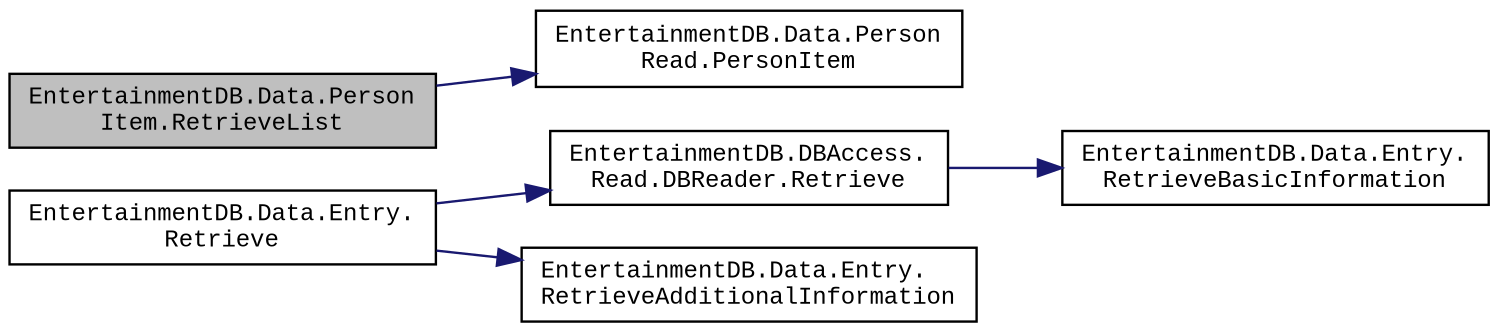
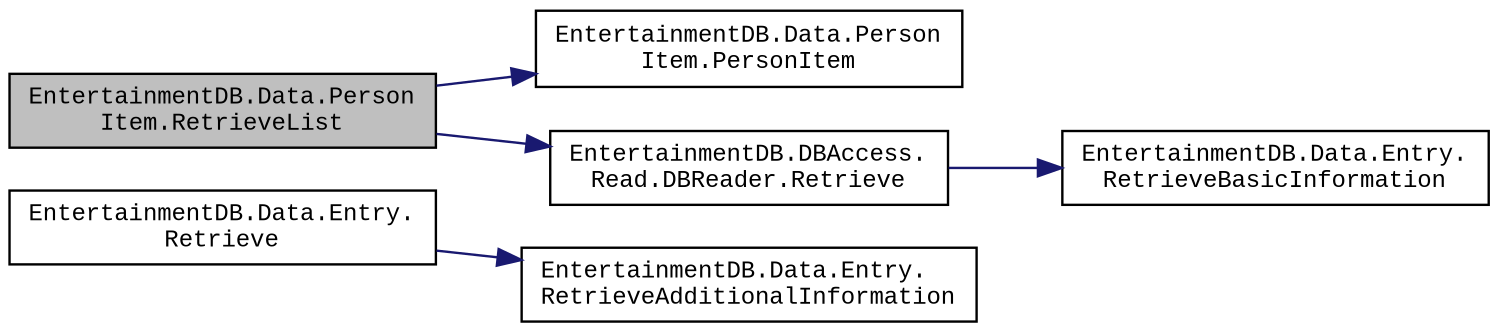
(749, 49) -> (749, 49)
(481, 198) -> (481, 139)
